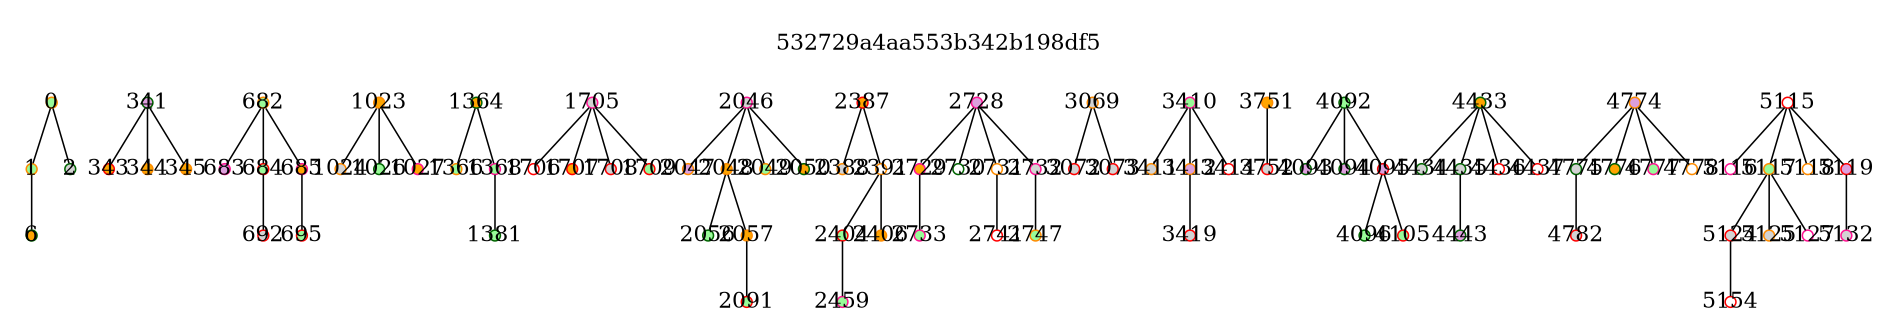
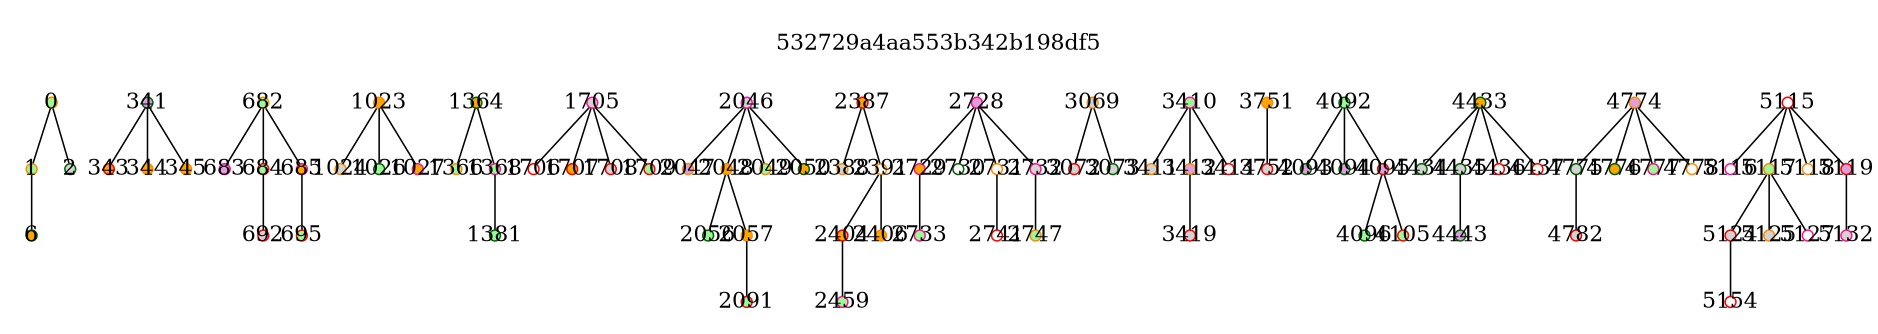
(1113, 169) -> (1113, 169)
(842, 236) -> (842, 236)
